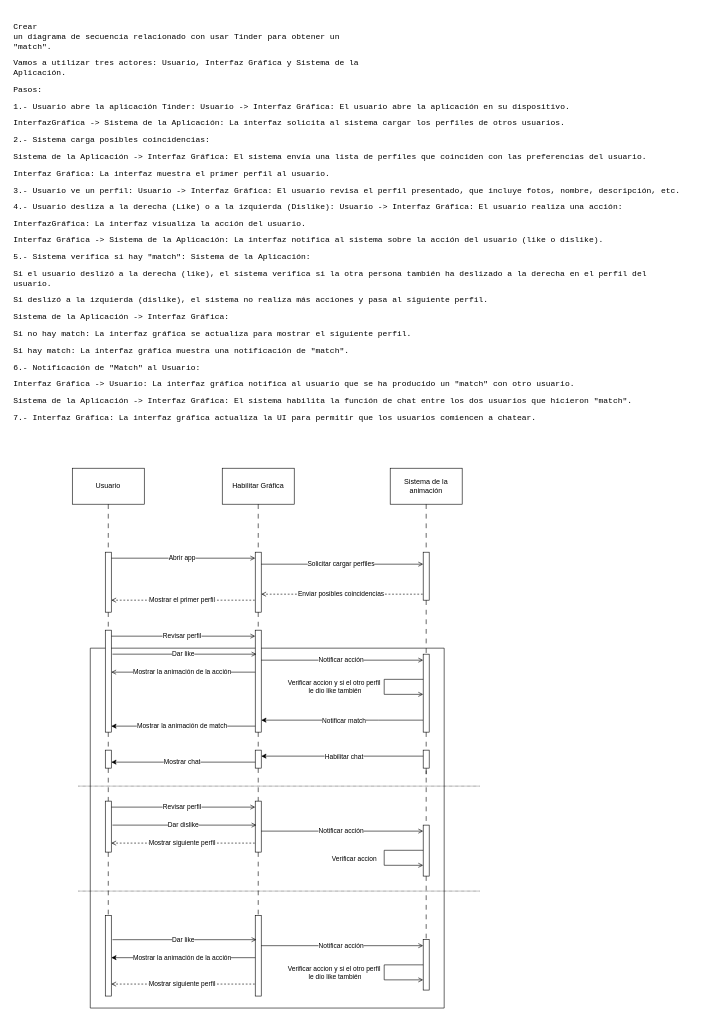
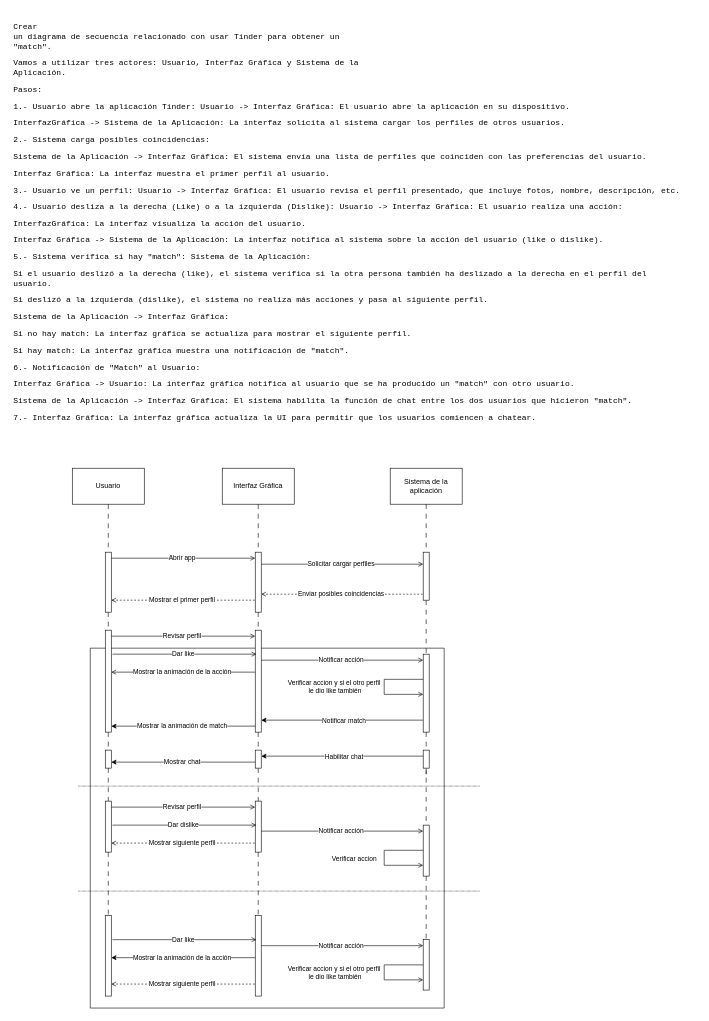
(258, 486) -> (258, 486)
(426, 486) -> (426, 486)
